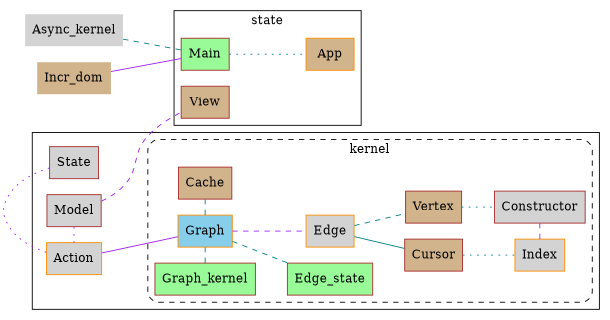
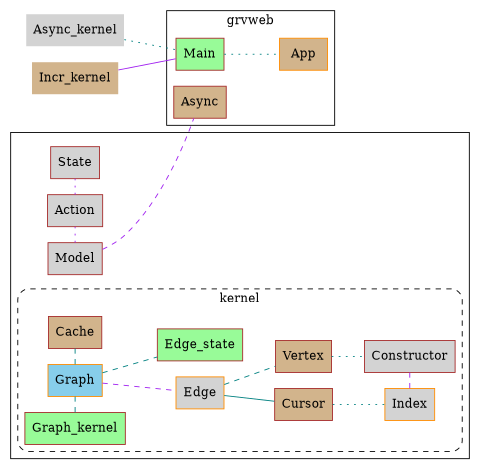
(268, 21) -> (251, 21)
(152, 45) -> (150, 45)
(74, 78) -> (75, 78)
(205, 102) -> (200, 102)
(140, 245) -> none
(74, 259) -> (75, 211)
